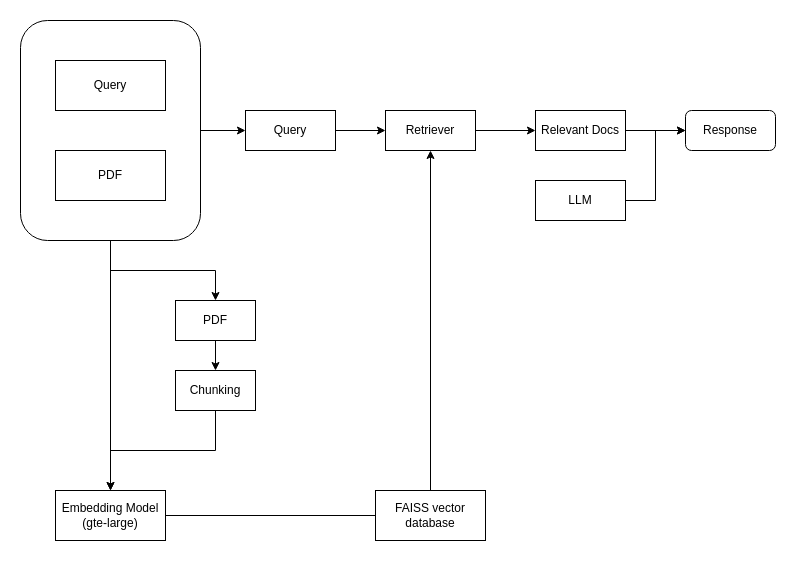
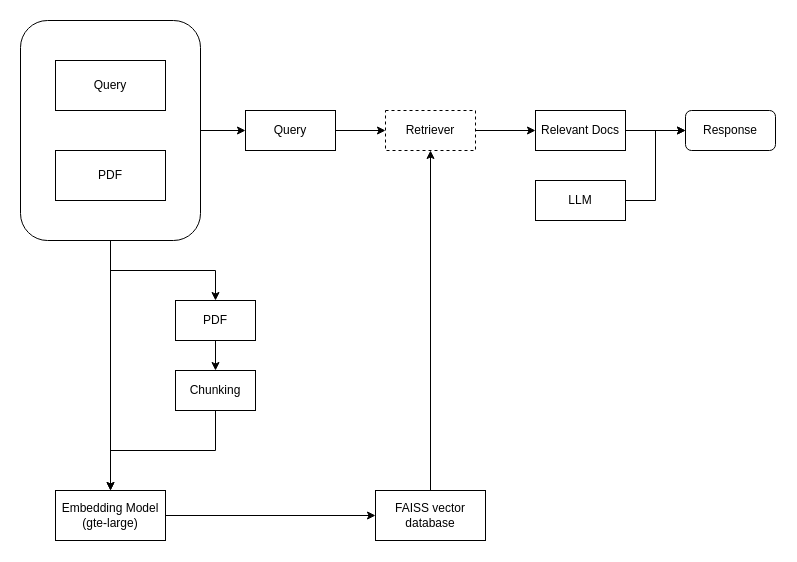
(431, 131) -> (431, 131)
(370, 516) -> (367, 516)
